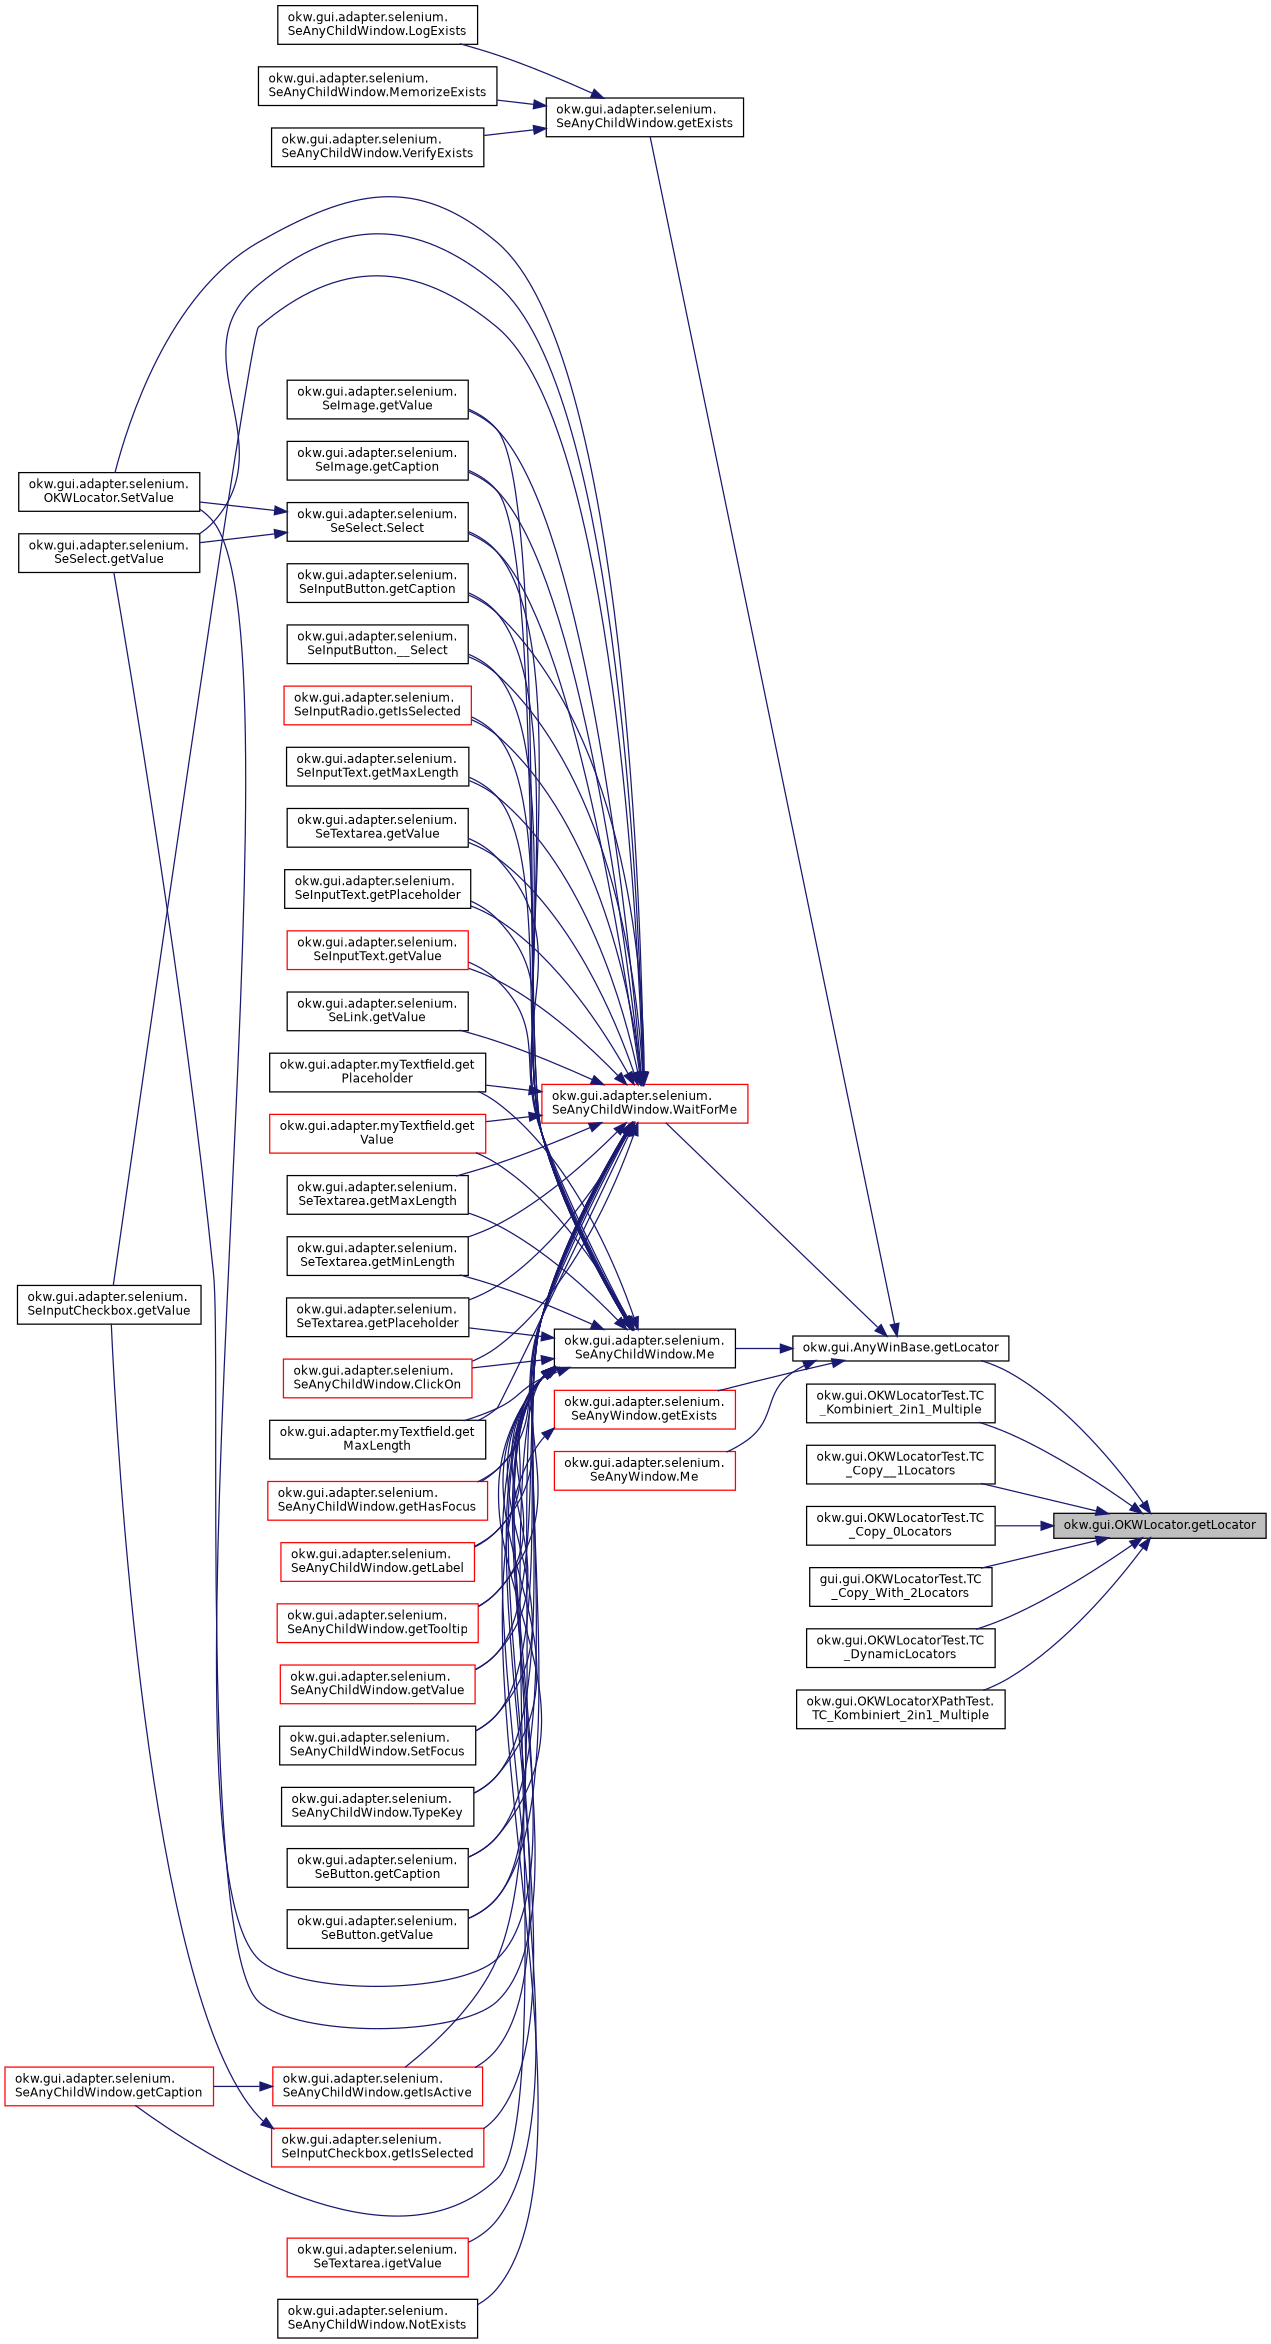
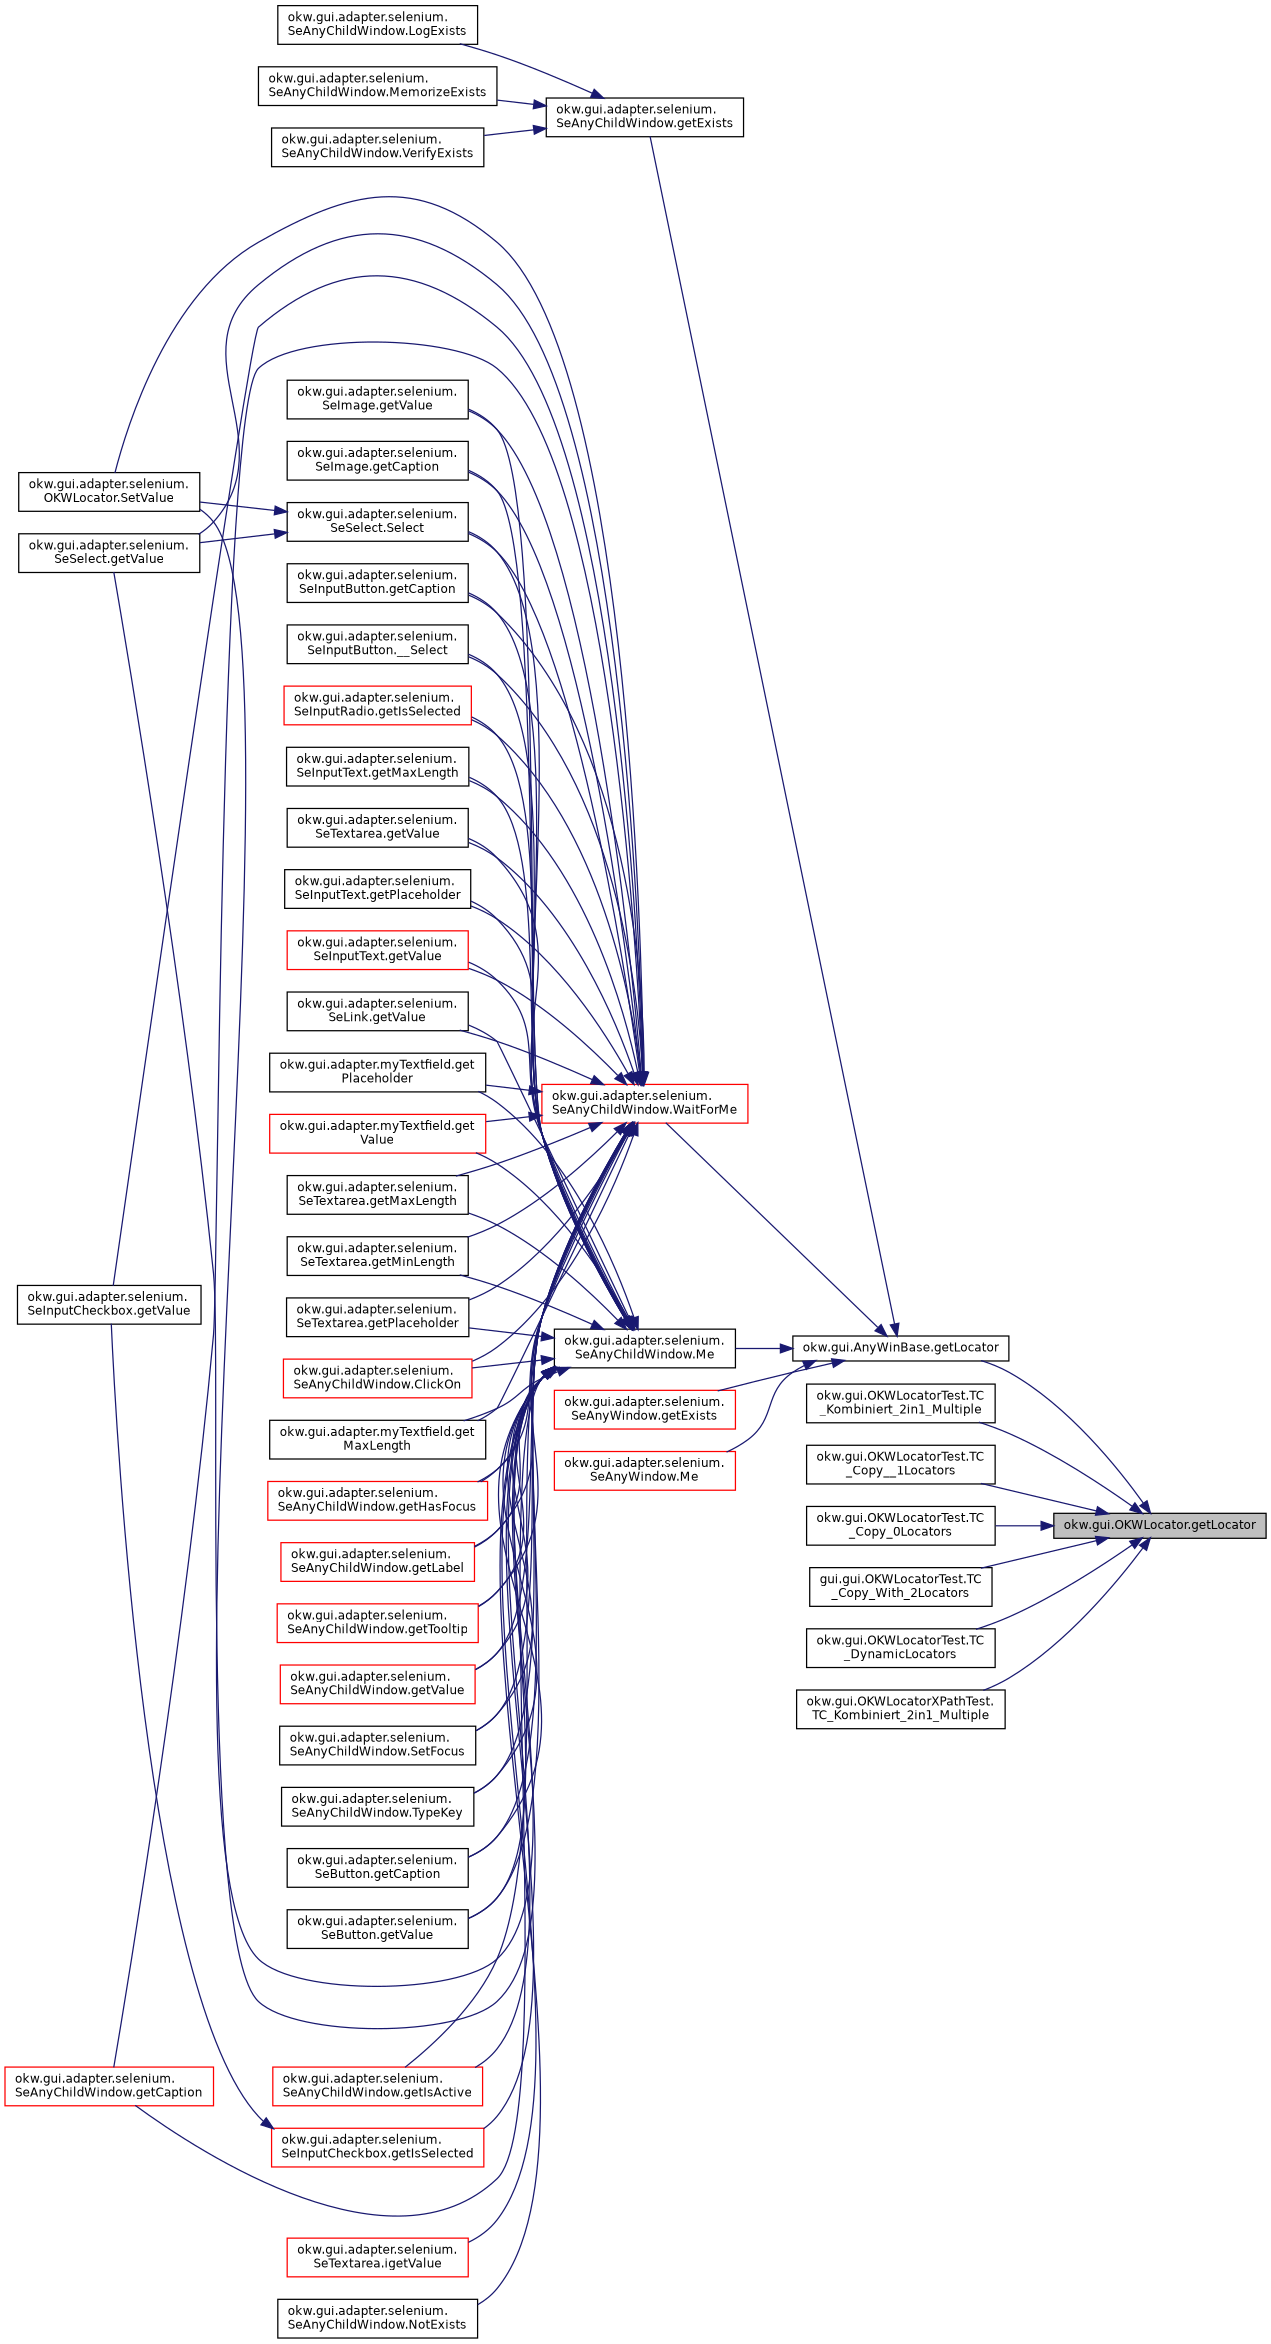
none -> (556, 1165)
(521, 1875) -> (522, 1844)
(231, 2086) -> (227, 732)
